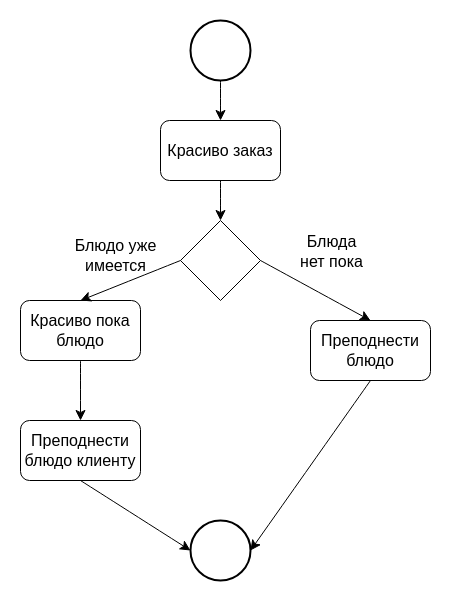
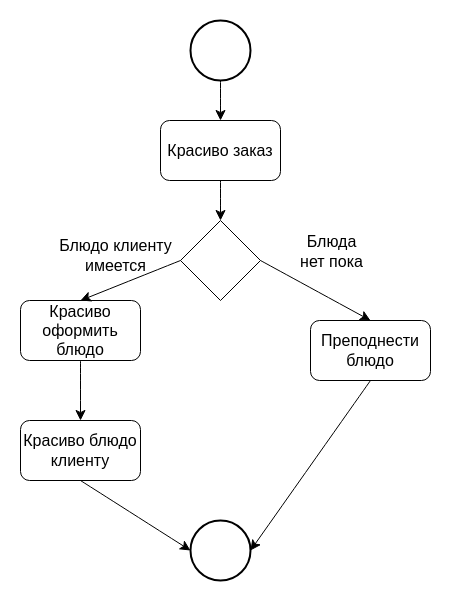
(116, 256) -> (116, 256)
(81, 331) -> (81, 331)
(81, 451) -> (81, 451)
